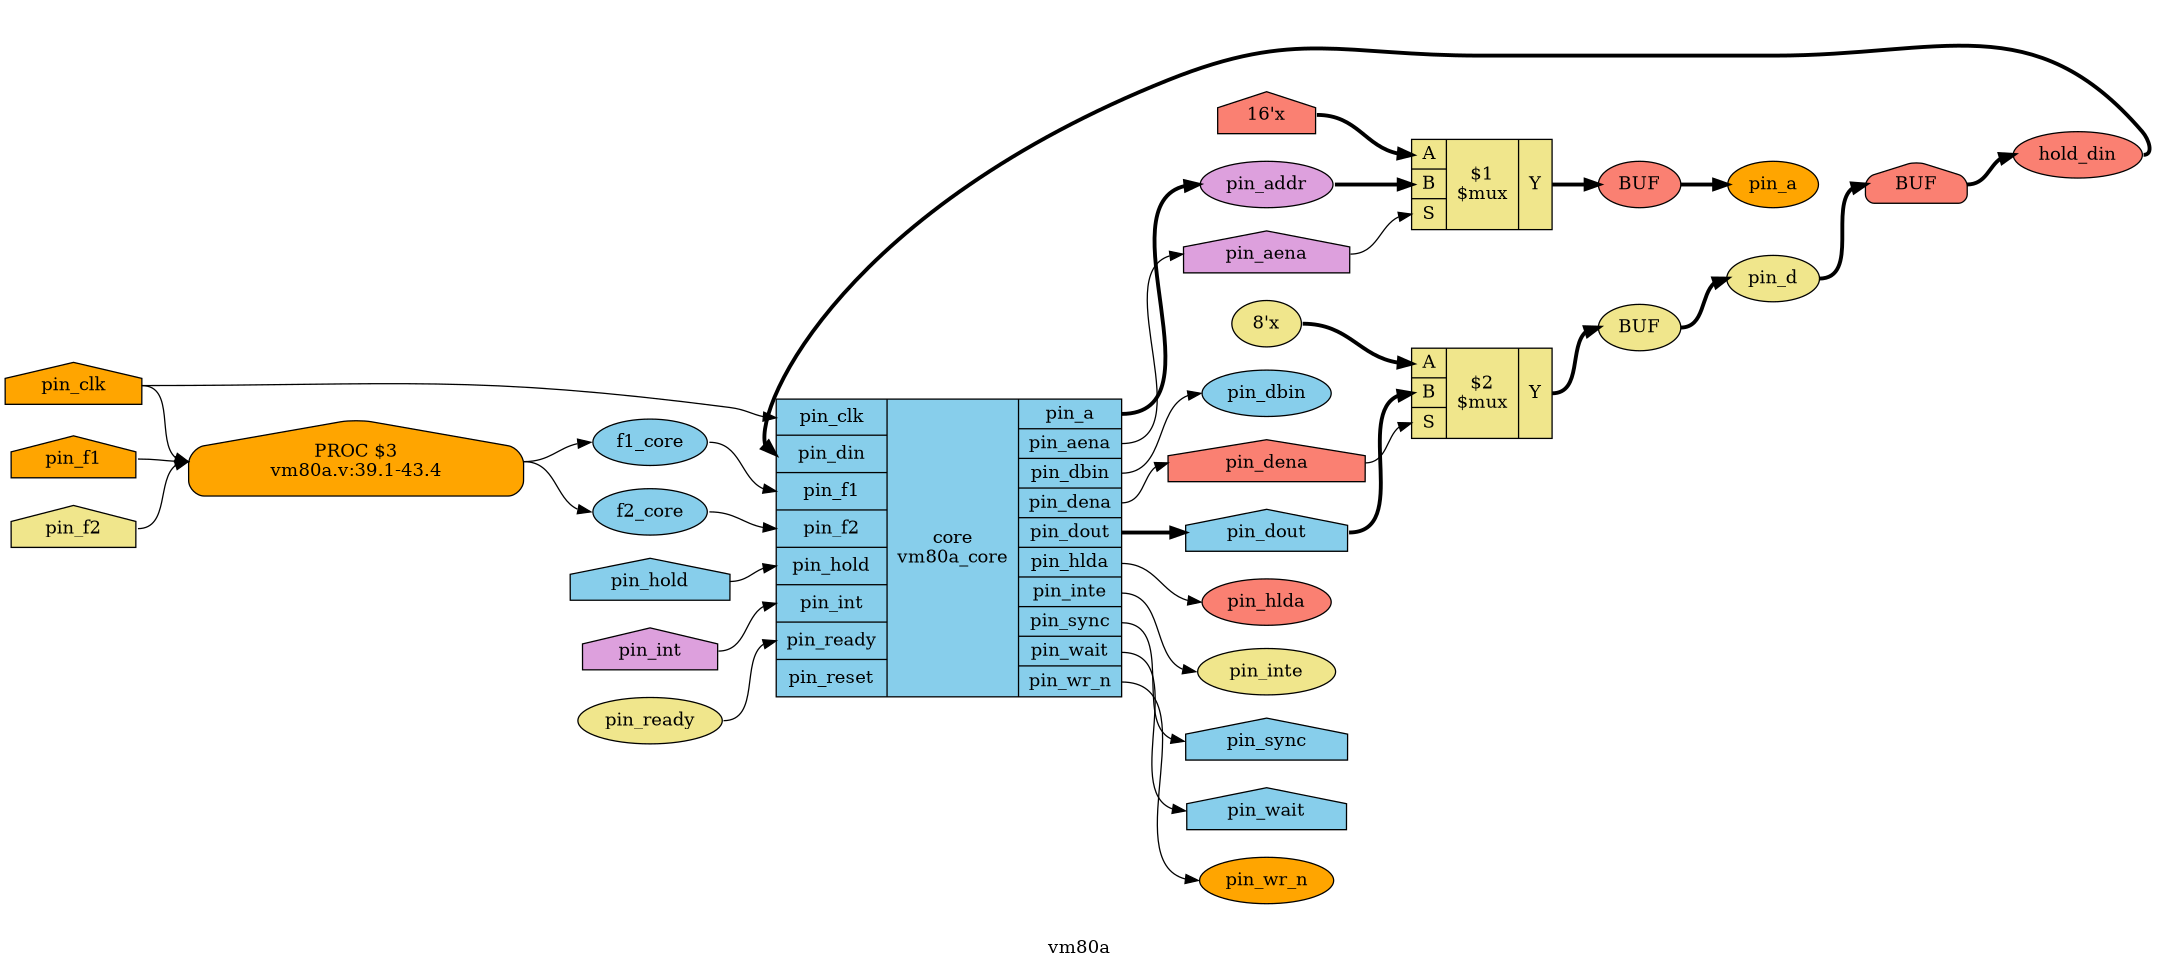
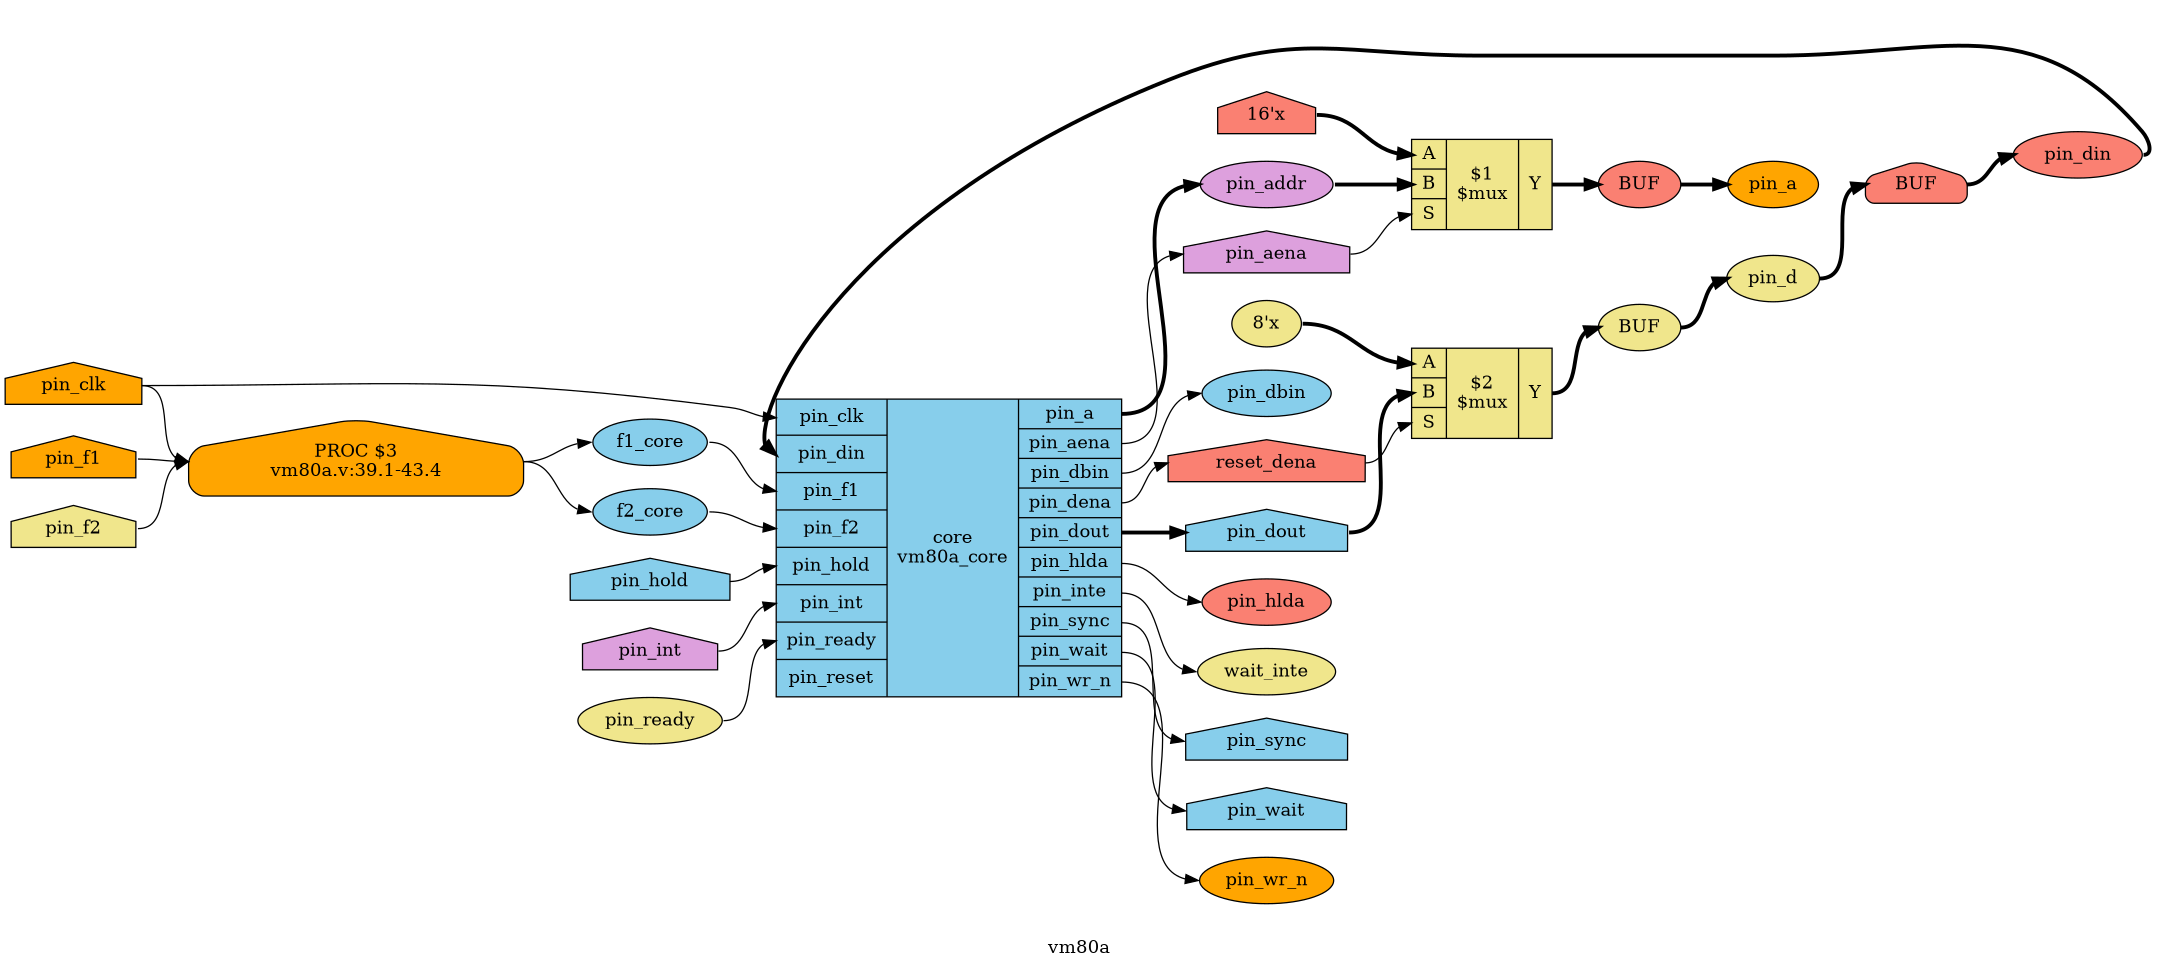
(2078, 155) -> (2078, 155)
(1267, 463) -> (1267, 463)
(1267, 672) -> (1267, 672)
